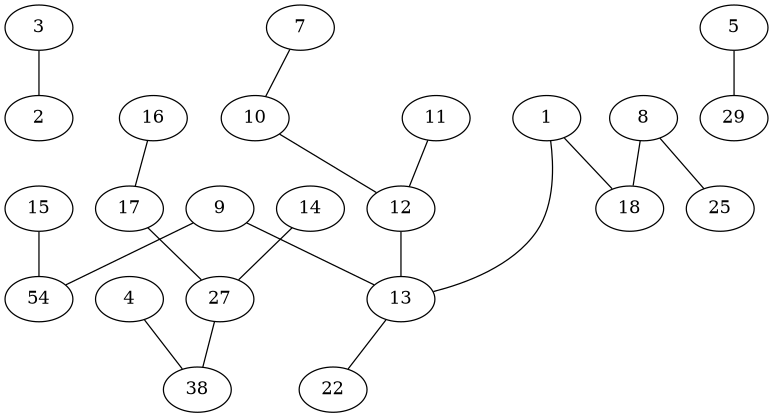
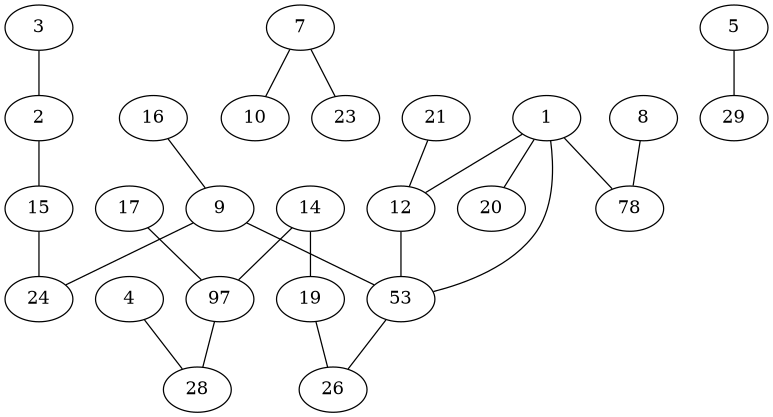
none -> (346, 118)
(436, 118) -> (436, 118)
(328, 163) -> (474, 163)
none -> (39, 164)
(141, 164) -> (187, 163)
none -> (491, 209)
(630, 209) -> (630, 209)
(720, 209) -> none
(39, 299) -> (39, 299)
(220, 299) -> (220, 299)
none -> (310, 299)
(401, 299) -> (401, 299)
(197, 390) -> (197, 390)
(333, 390) -> (333, 390)
